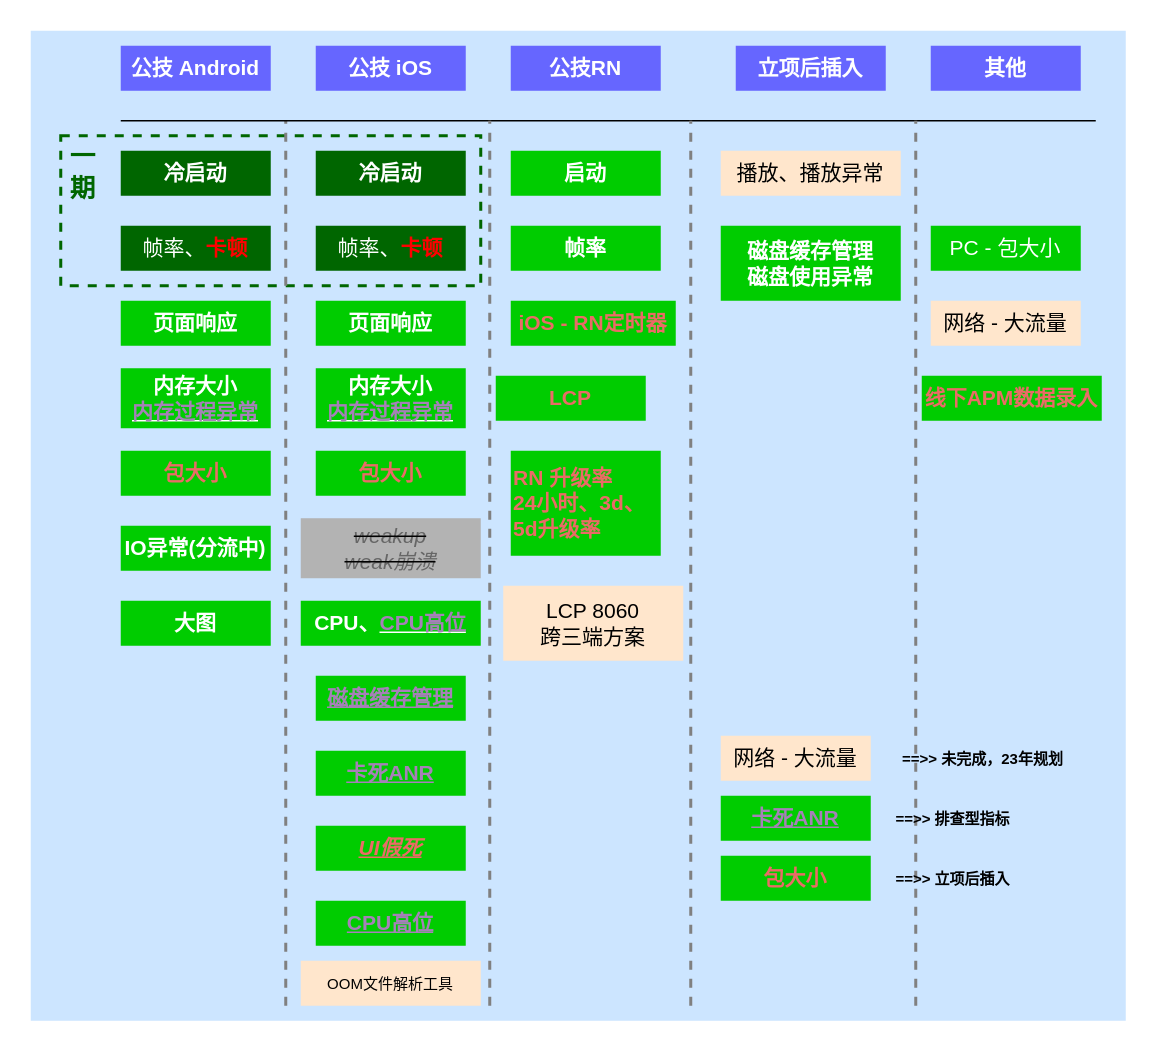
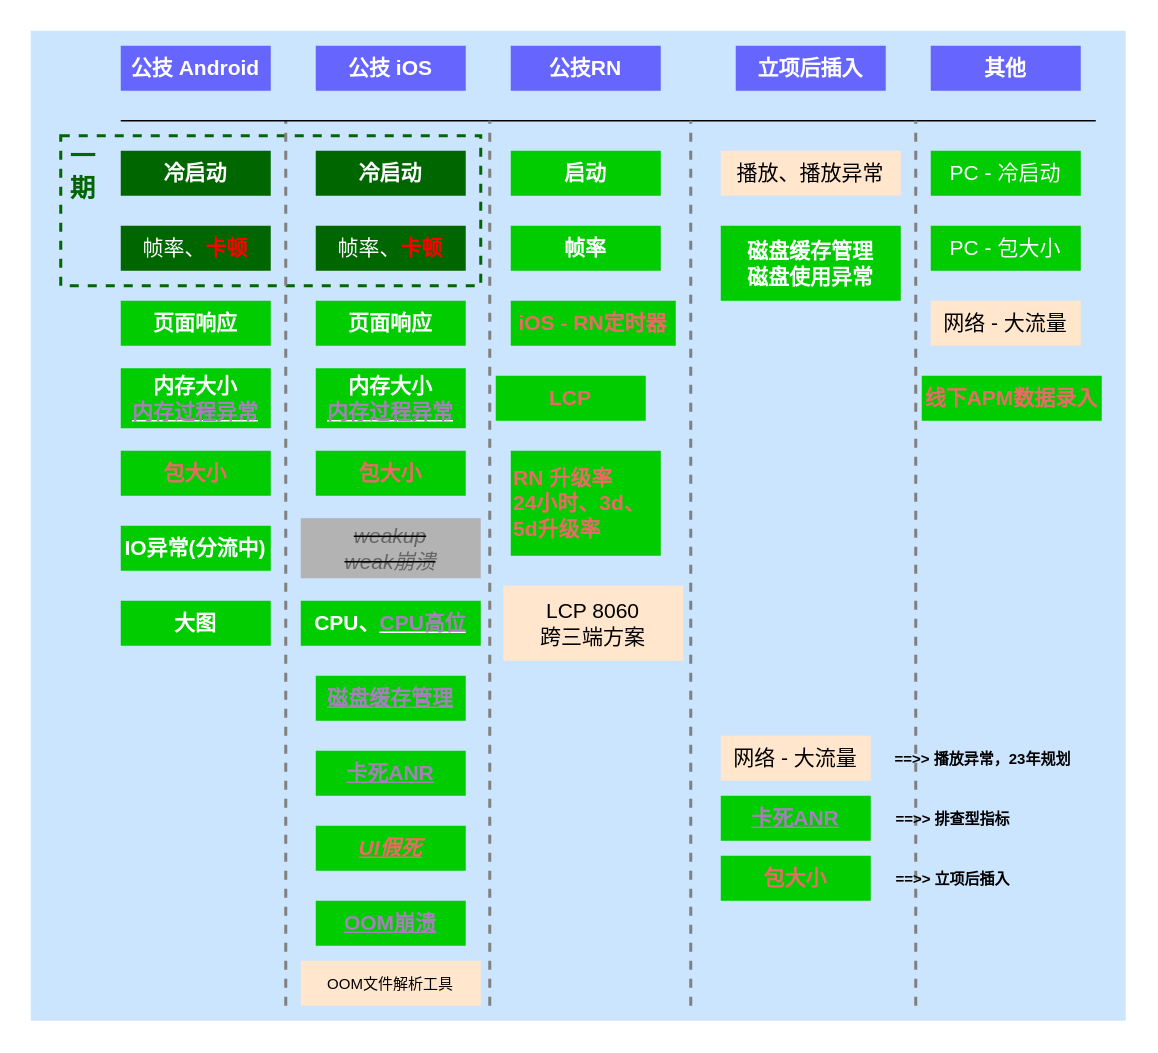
none -> (1006, 173)
(983, 758) -> (983, 758)
(391, 923) -> (391, 923)
